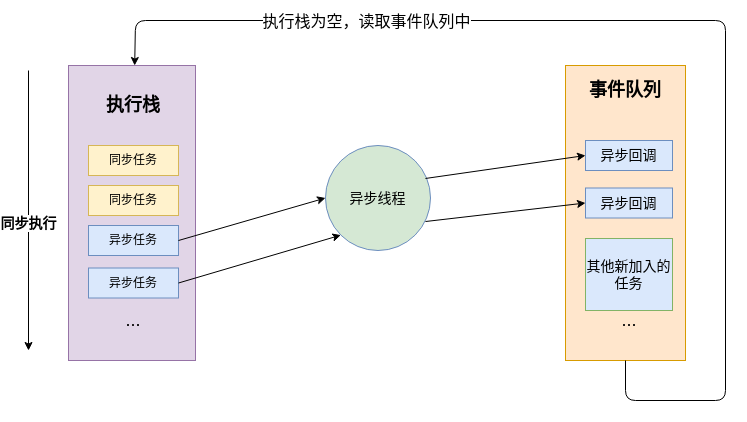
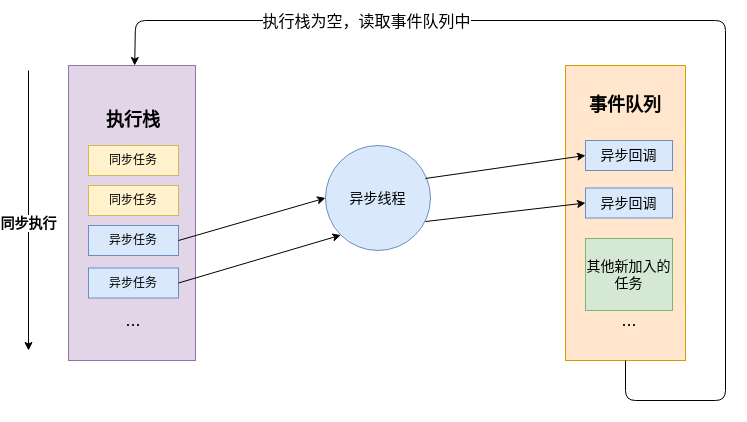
(626, 91) -> (626, 106)
(134, 106) -> (134, 121)
(378, 198) -> (378, 198)
(629, 275) -> (629, 275)
